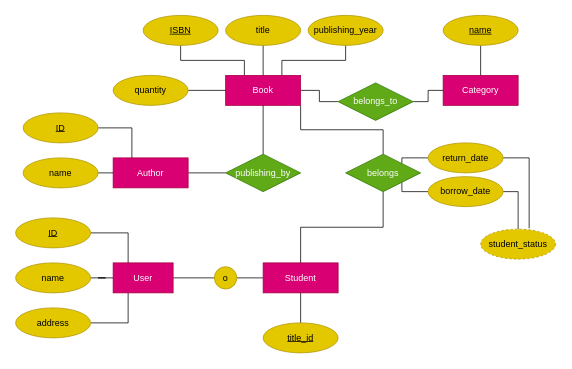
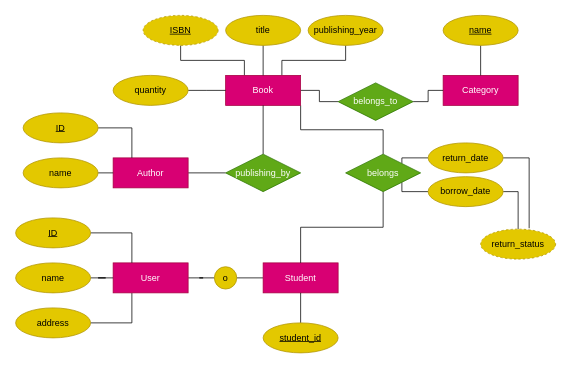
(180, 30) -> (180, 30)
(518, 244) -> (518, 244)
(143, 278) -> (150, 278)
(300, 338) -> (300, 338)
